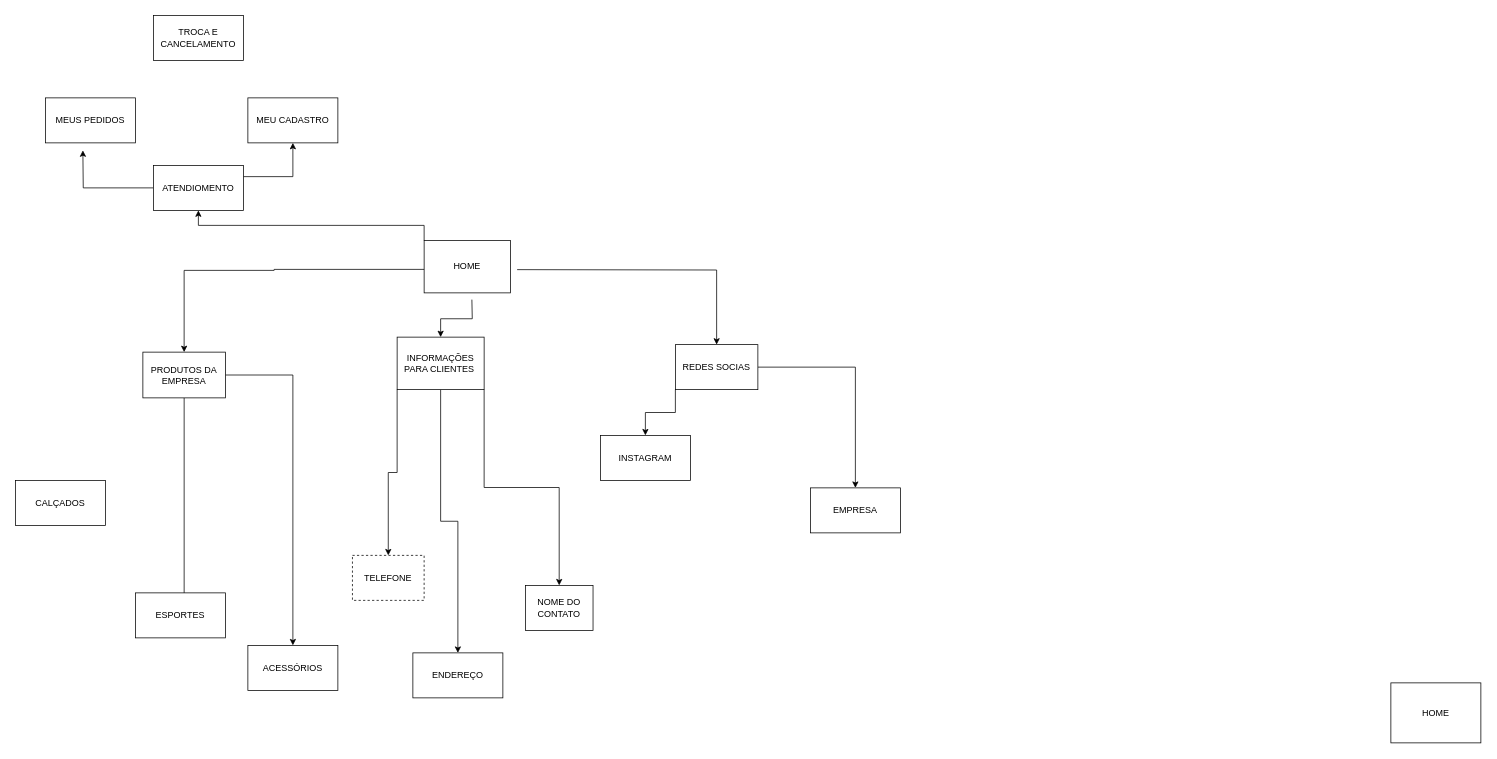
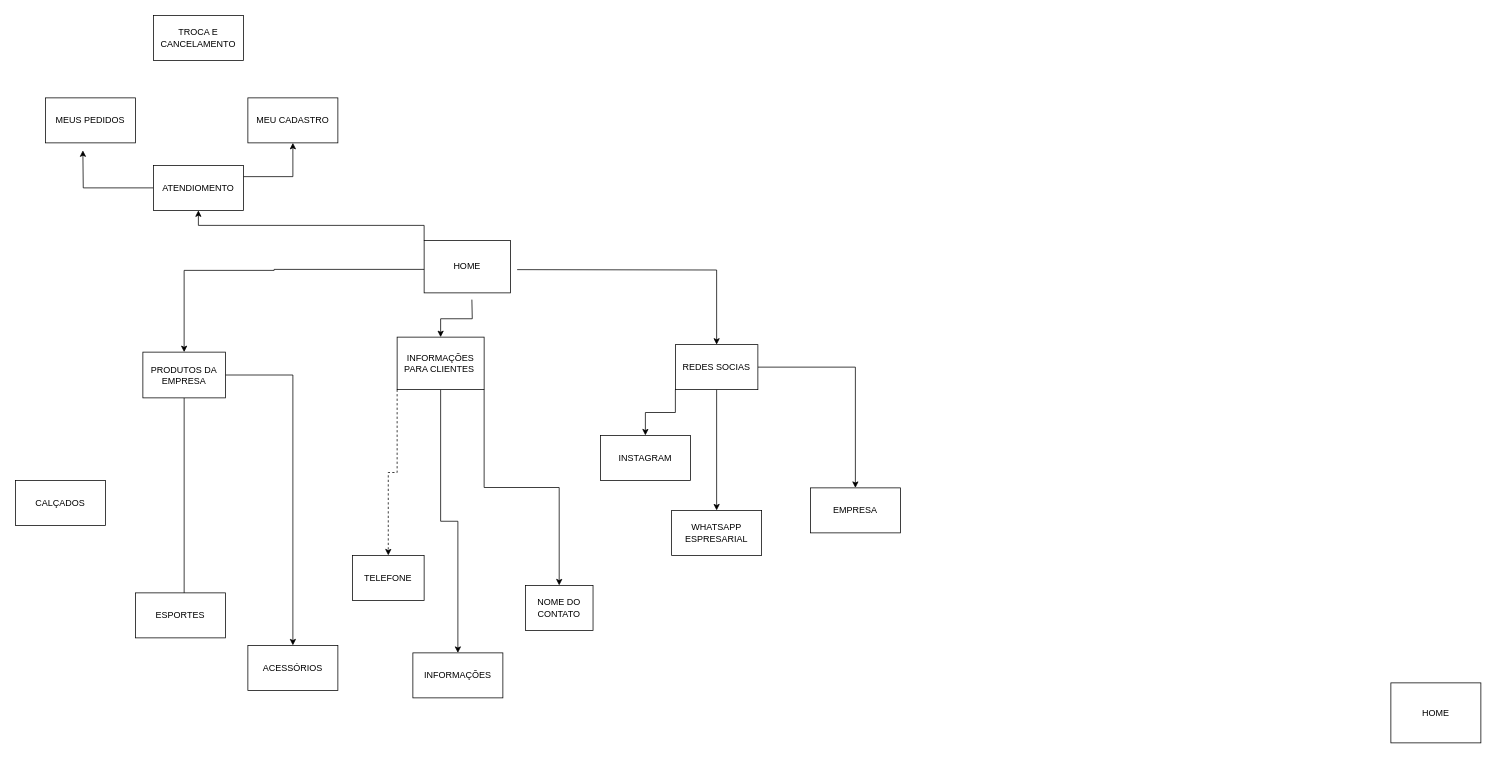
none -> (717, 447)
(397, 473) -> (397, 473)
none -> (717, 533)
(388, 578) -> (388, 578)
(458, 675) -> (458, 675)
